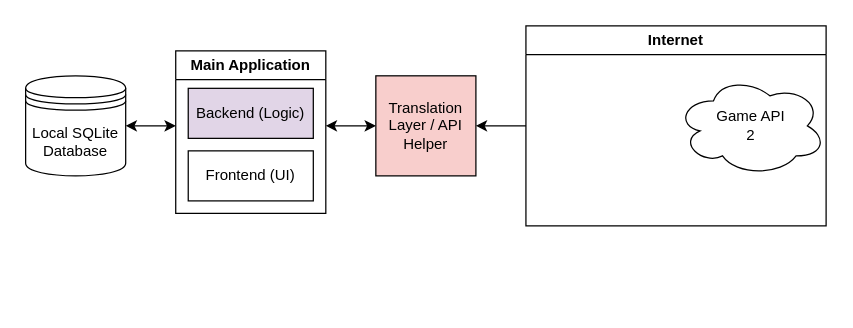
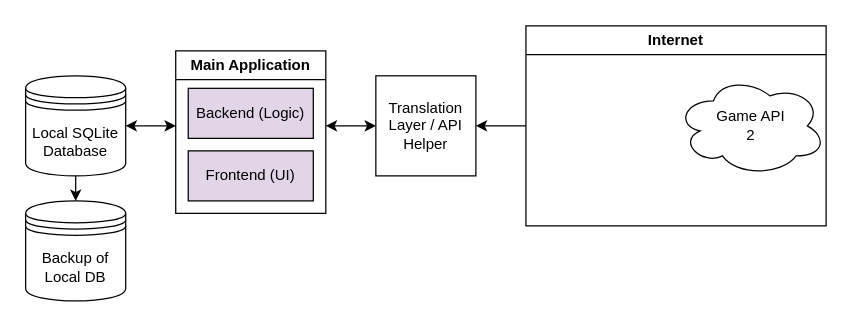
(426, 126) -> (426, 126)
(251, 176) -> (251, 176)
none -> (76, 184)
none -> (76, 251)
